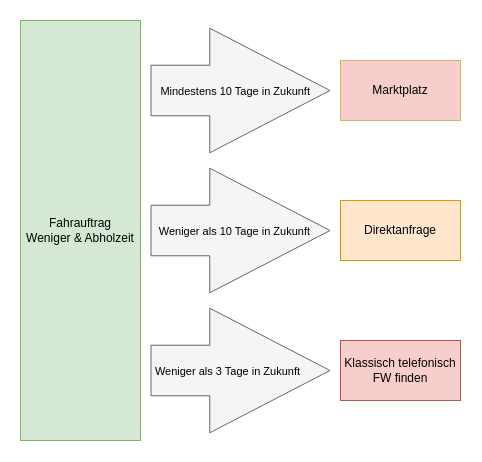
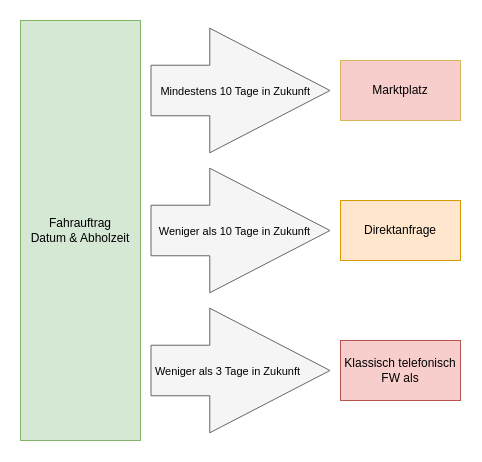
(81, 231) -> (81, 231)
(401, 371) -> (401, 371)
